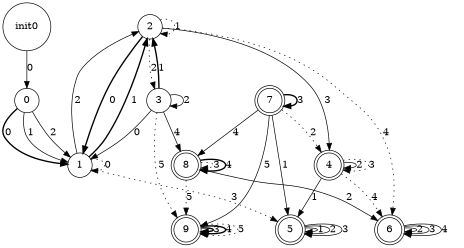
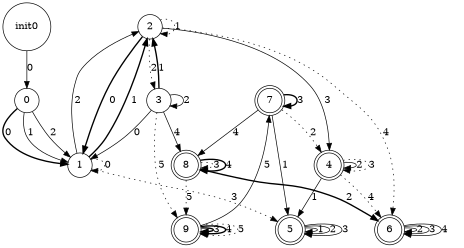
(256, 177) -> (251, 186)
(289, 185) -> (289, 185)
